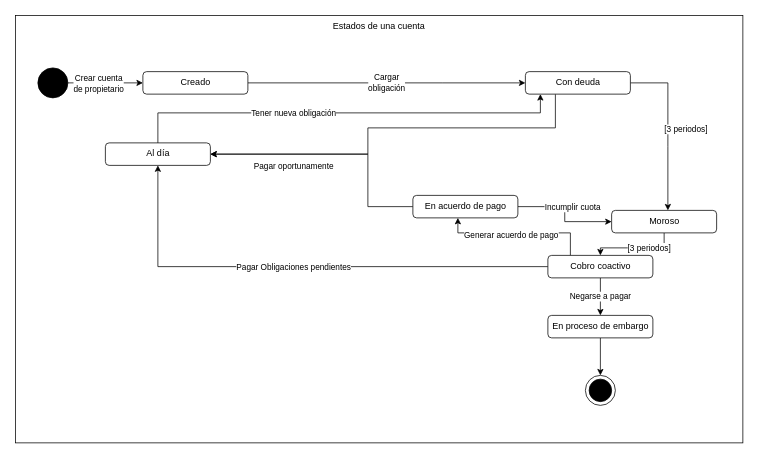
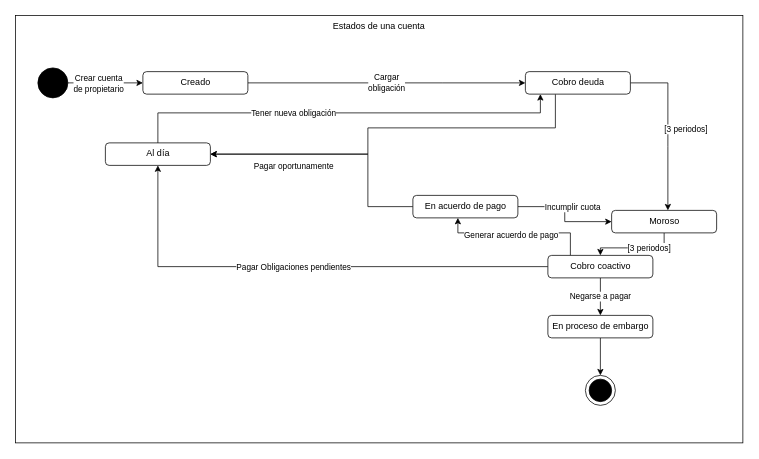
(578, 82) -> (578, 82)
